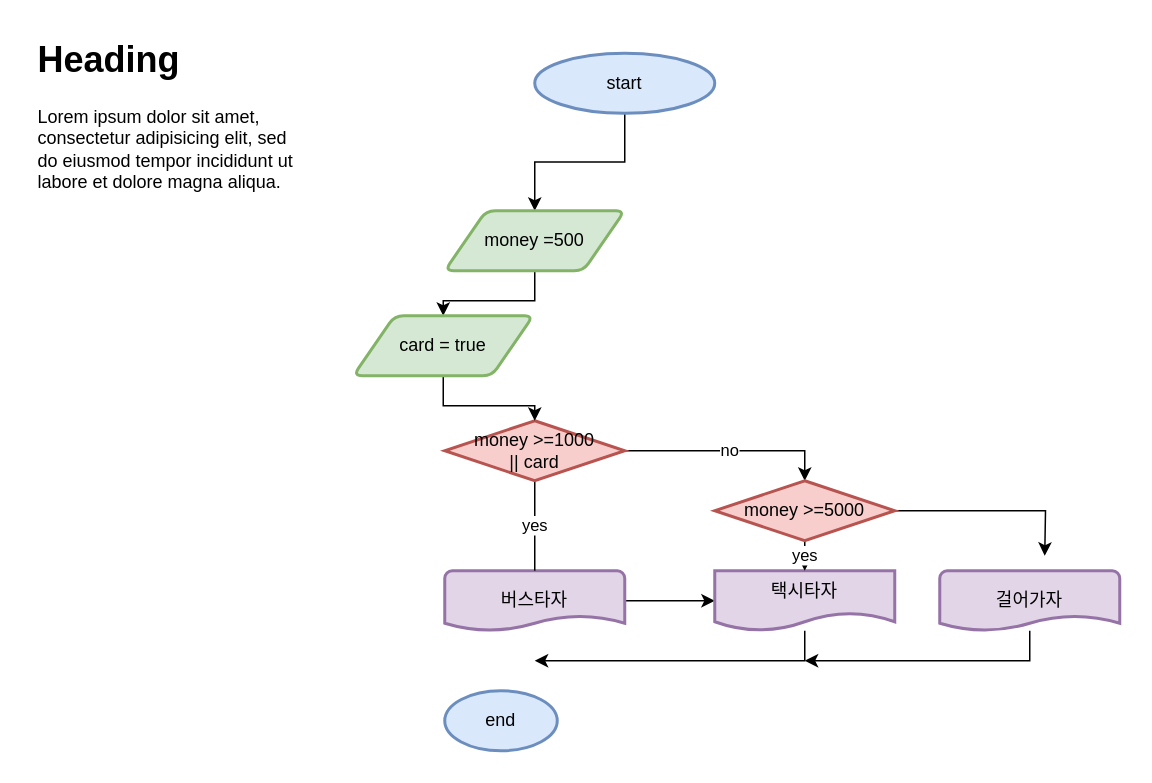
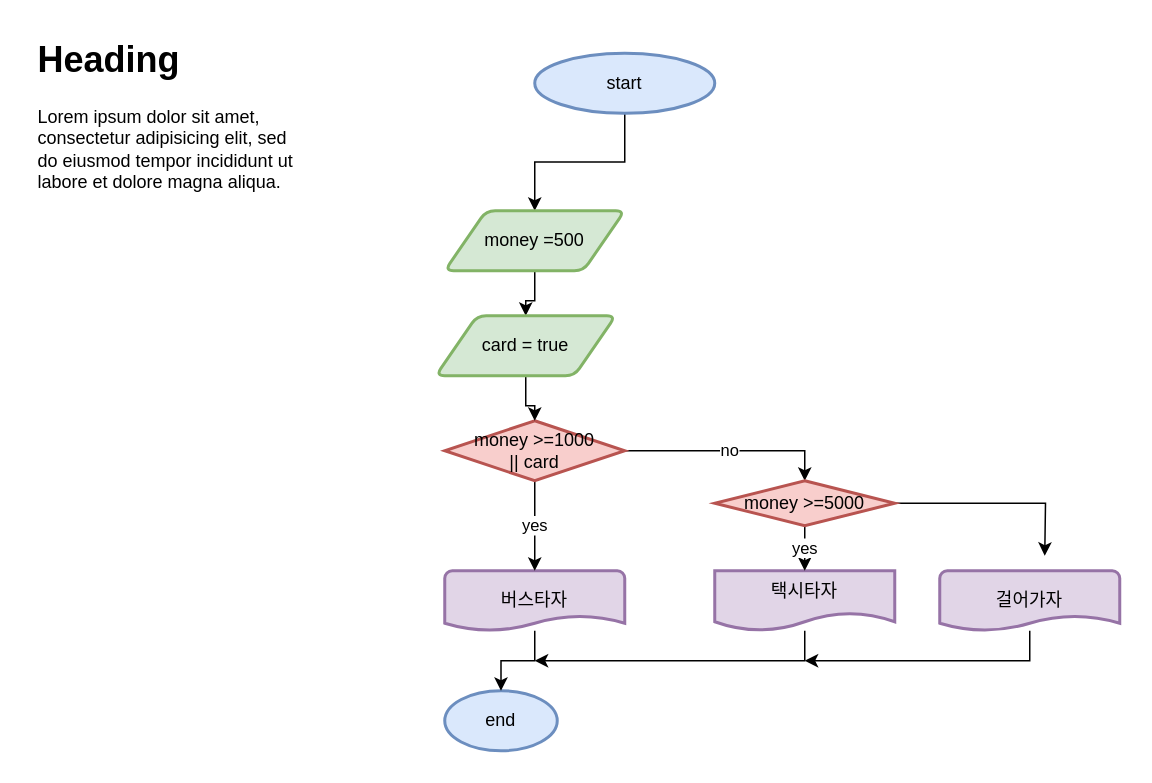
(443, 346) -> (526, 346)
(805, 511) -> (805, 503)
(535, 563) -> (535, 559)
(665, 601) -> (524, 661)
